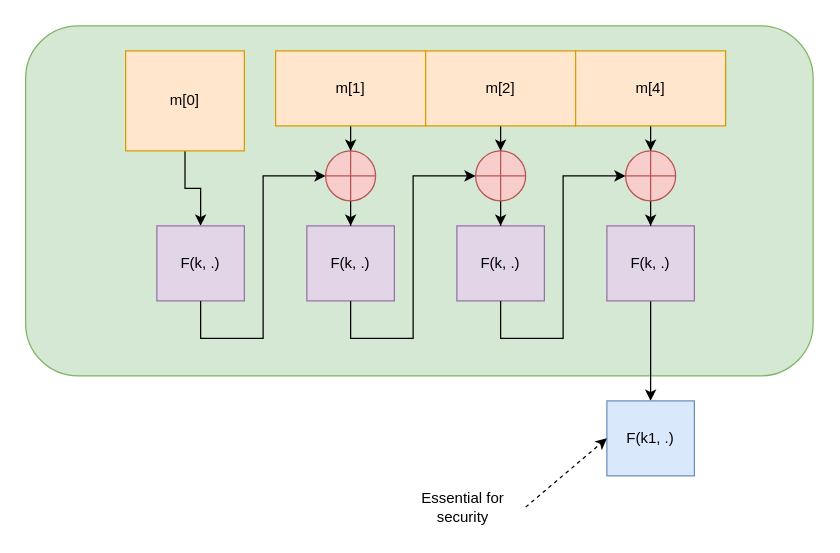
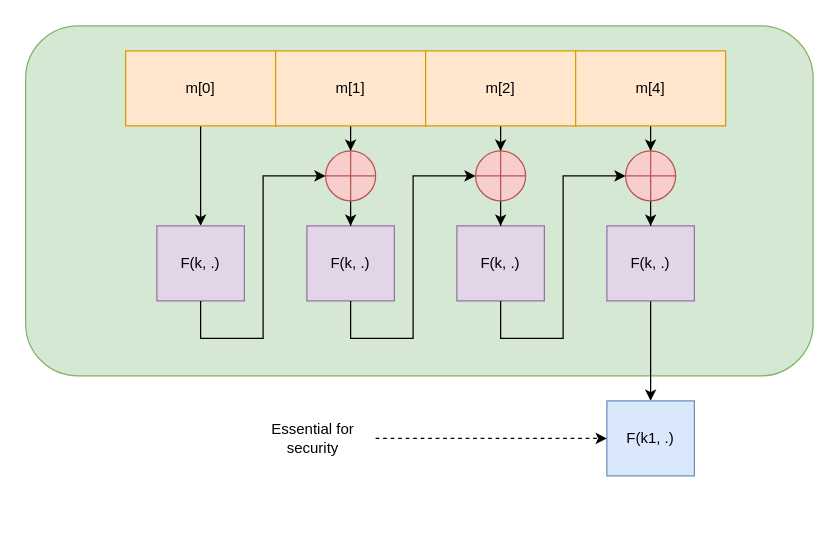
(185, 101) -> (201, 88)
(463, 507) -> (313, 438)
